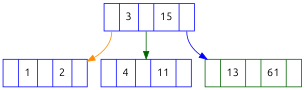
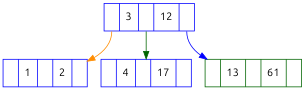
(166, 17) -> (166, 17)
(163, 73) -> (163, 73)
